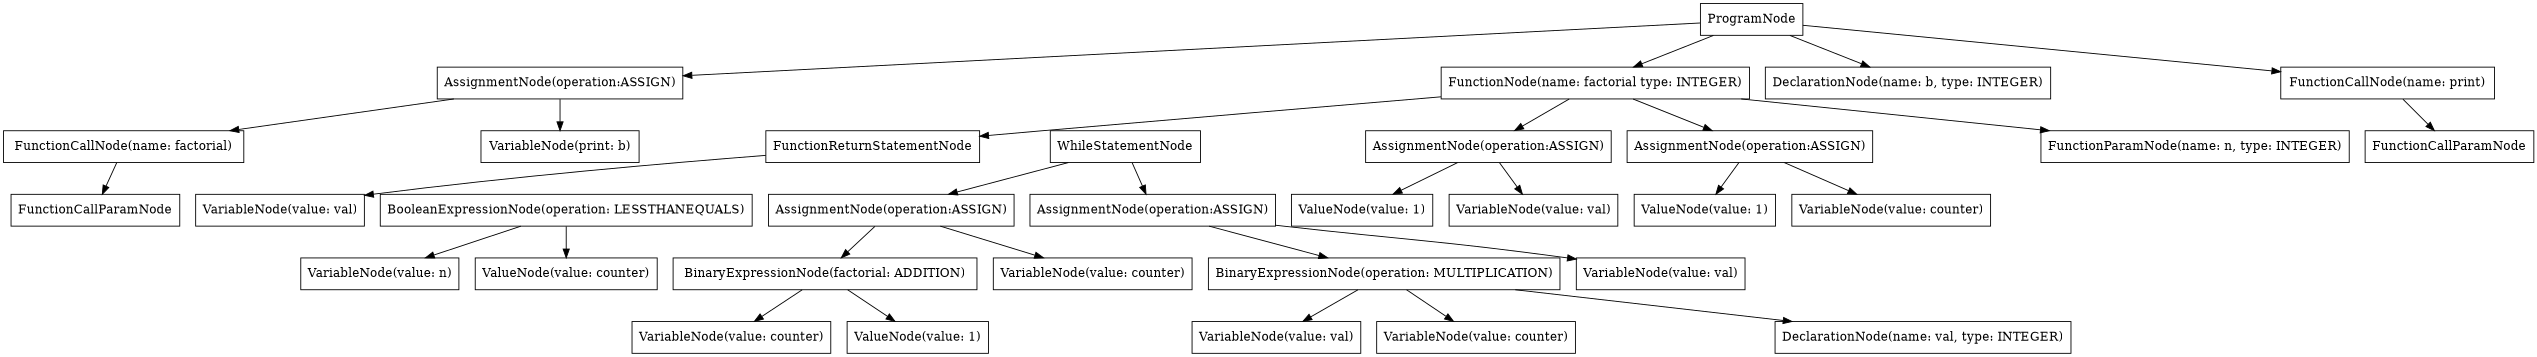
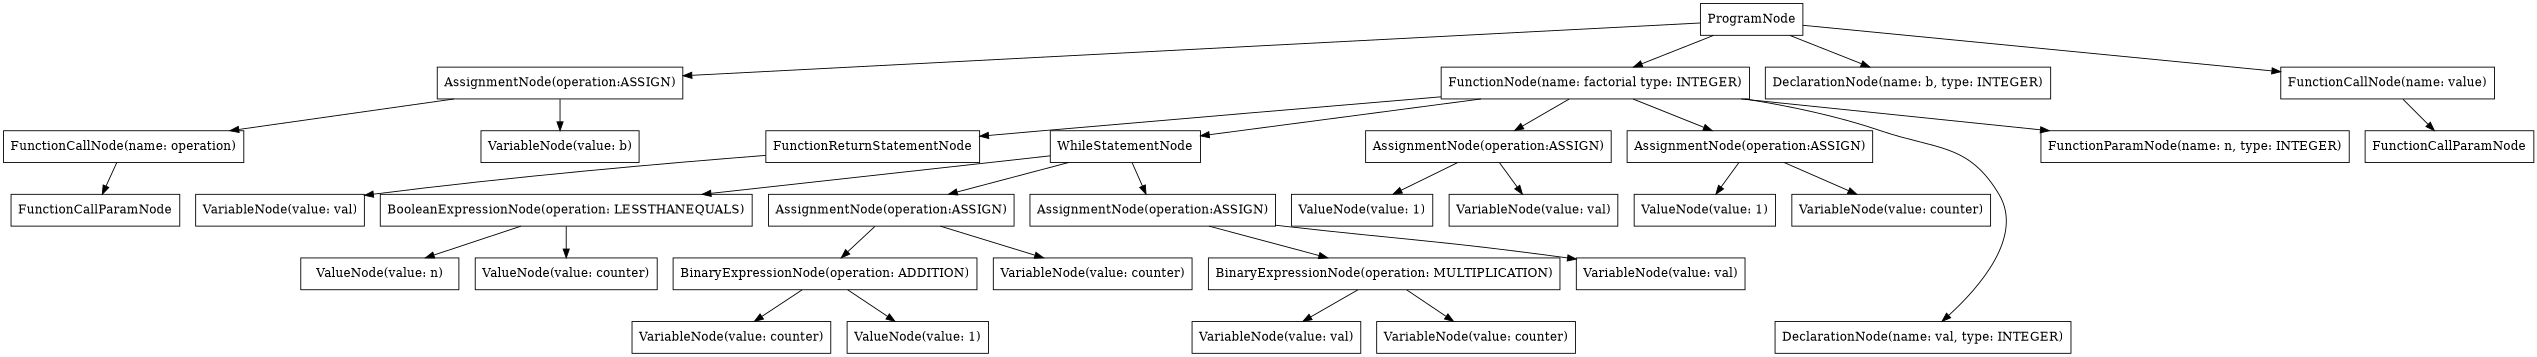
(2388, 83) -> (2388, 83)
none -> (1345, 117)
(124, 147) -> (124, 147)
(560, 147) -> (560, 147)
none -> (881, 175)
(380, 274) -> (380, 274)
(825, 274) -> (825, 274)
(1649, 305) -> (1948, 150)
